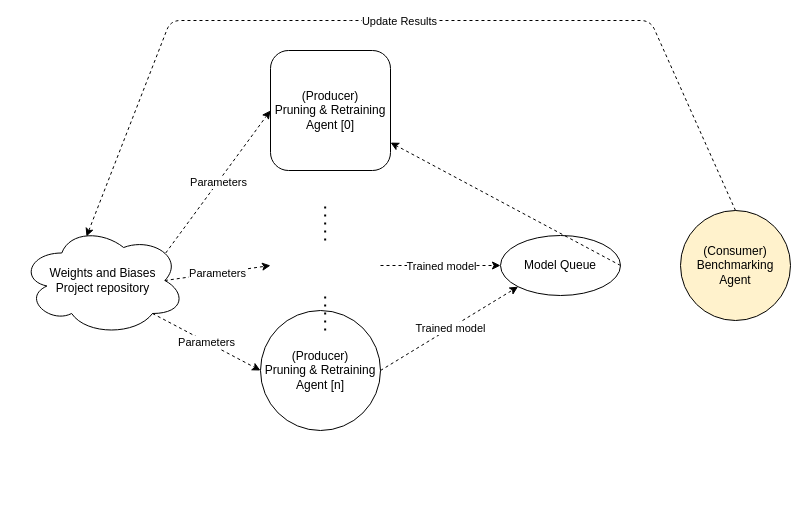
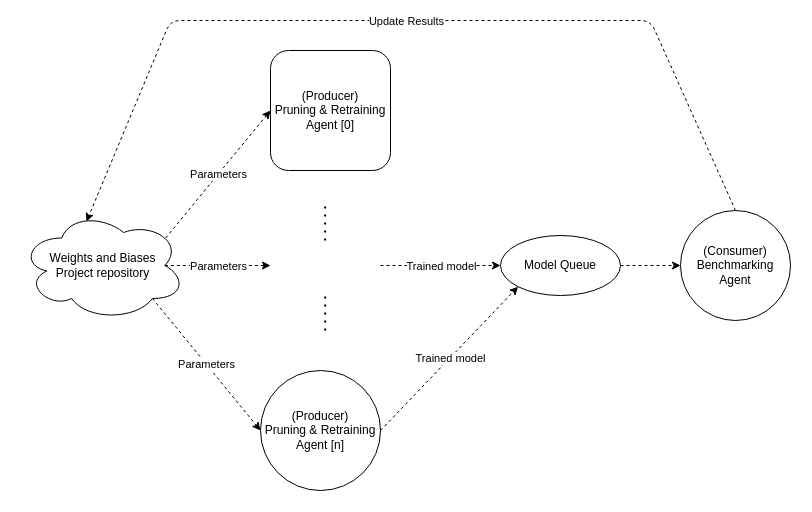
(508, 206) -> (647, 266)
(736, 266) -> (736, 266)
(103, 281) -> (103, 266)
(321, 371) -> (321, 431)
